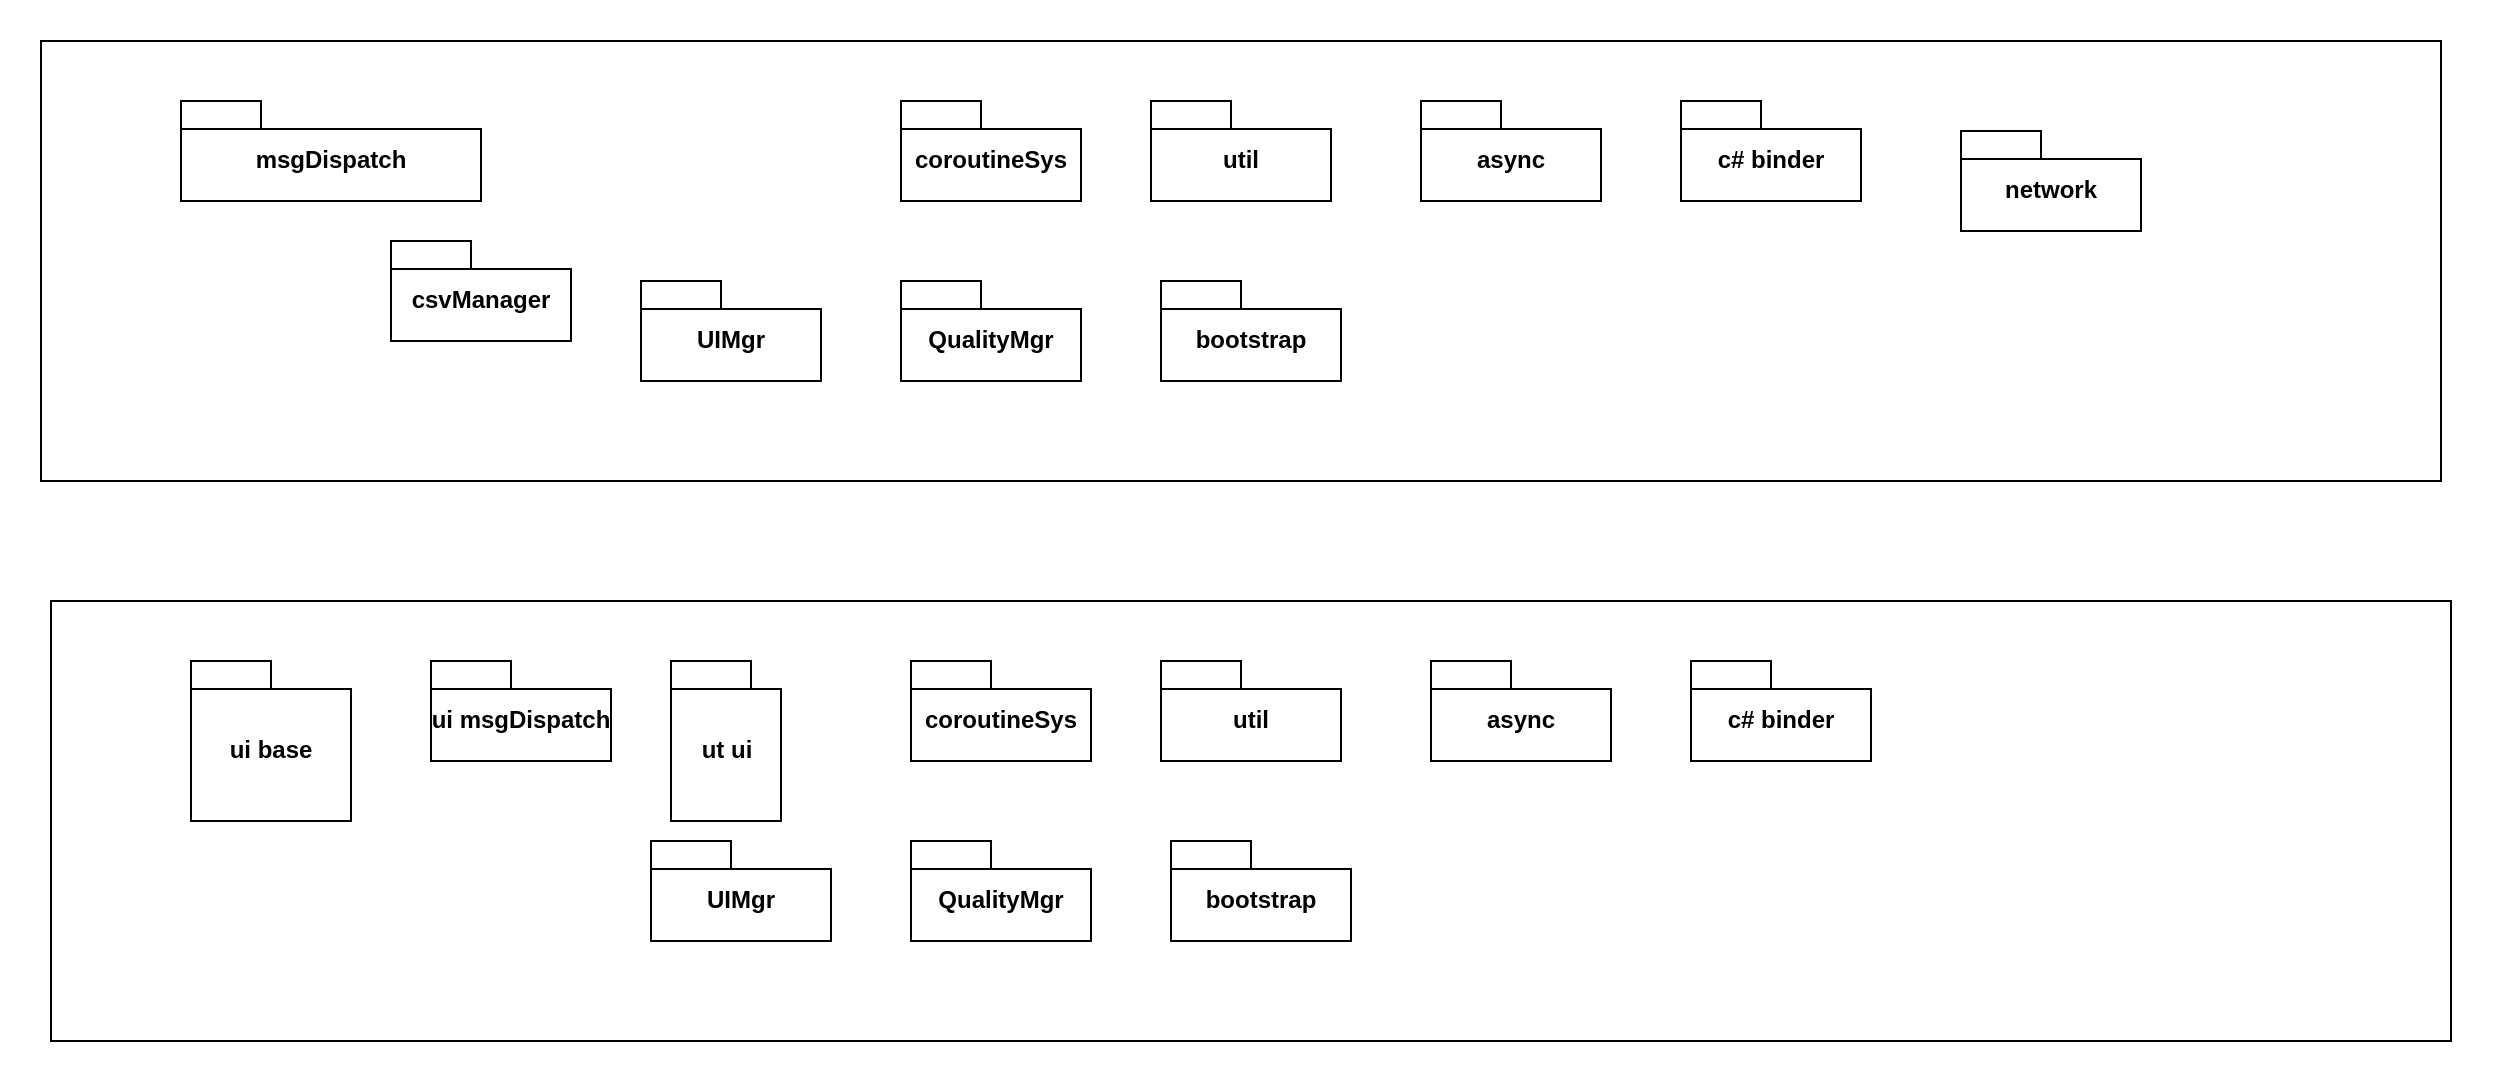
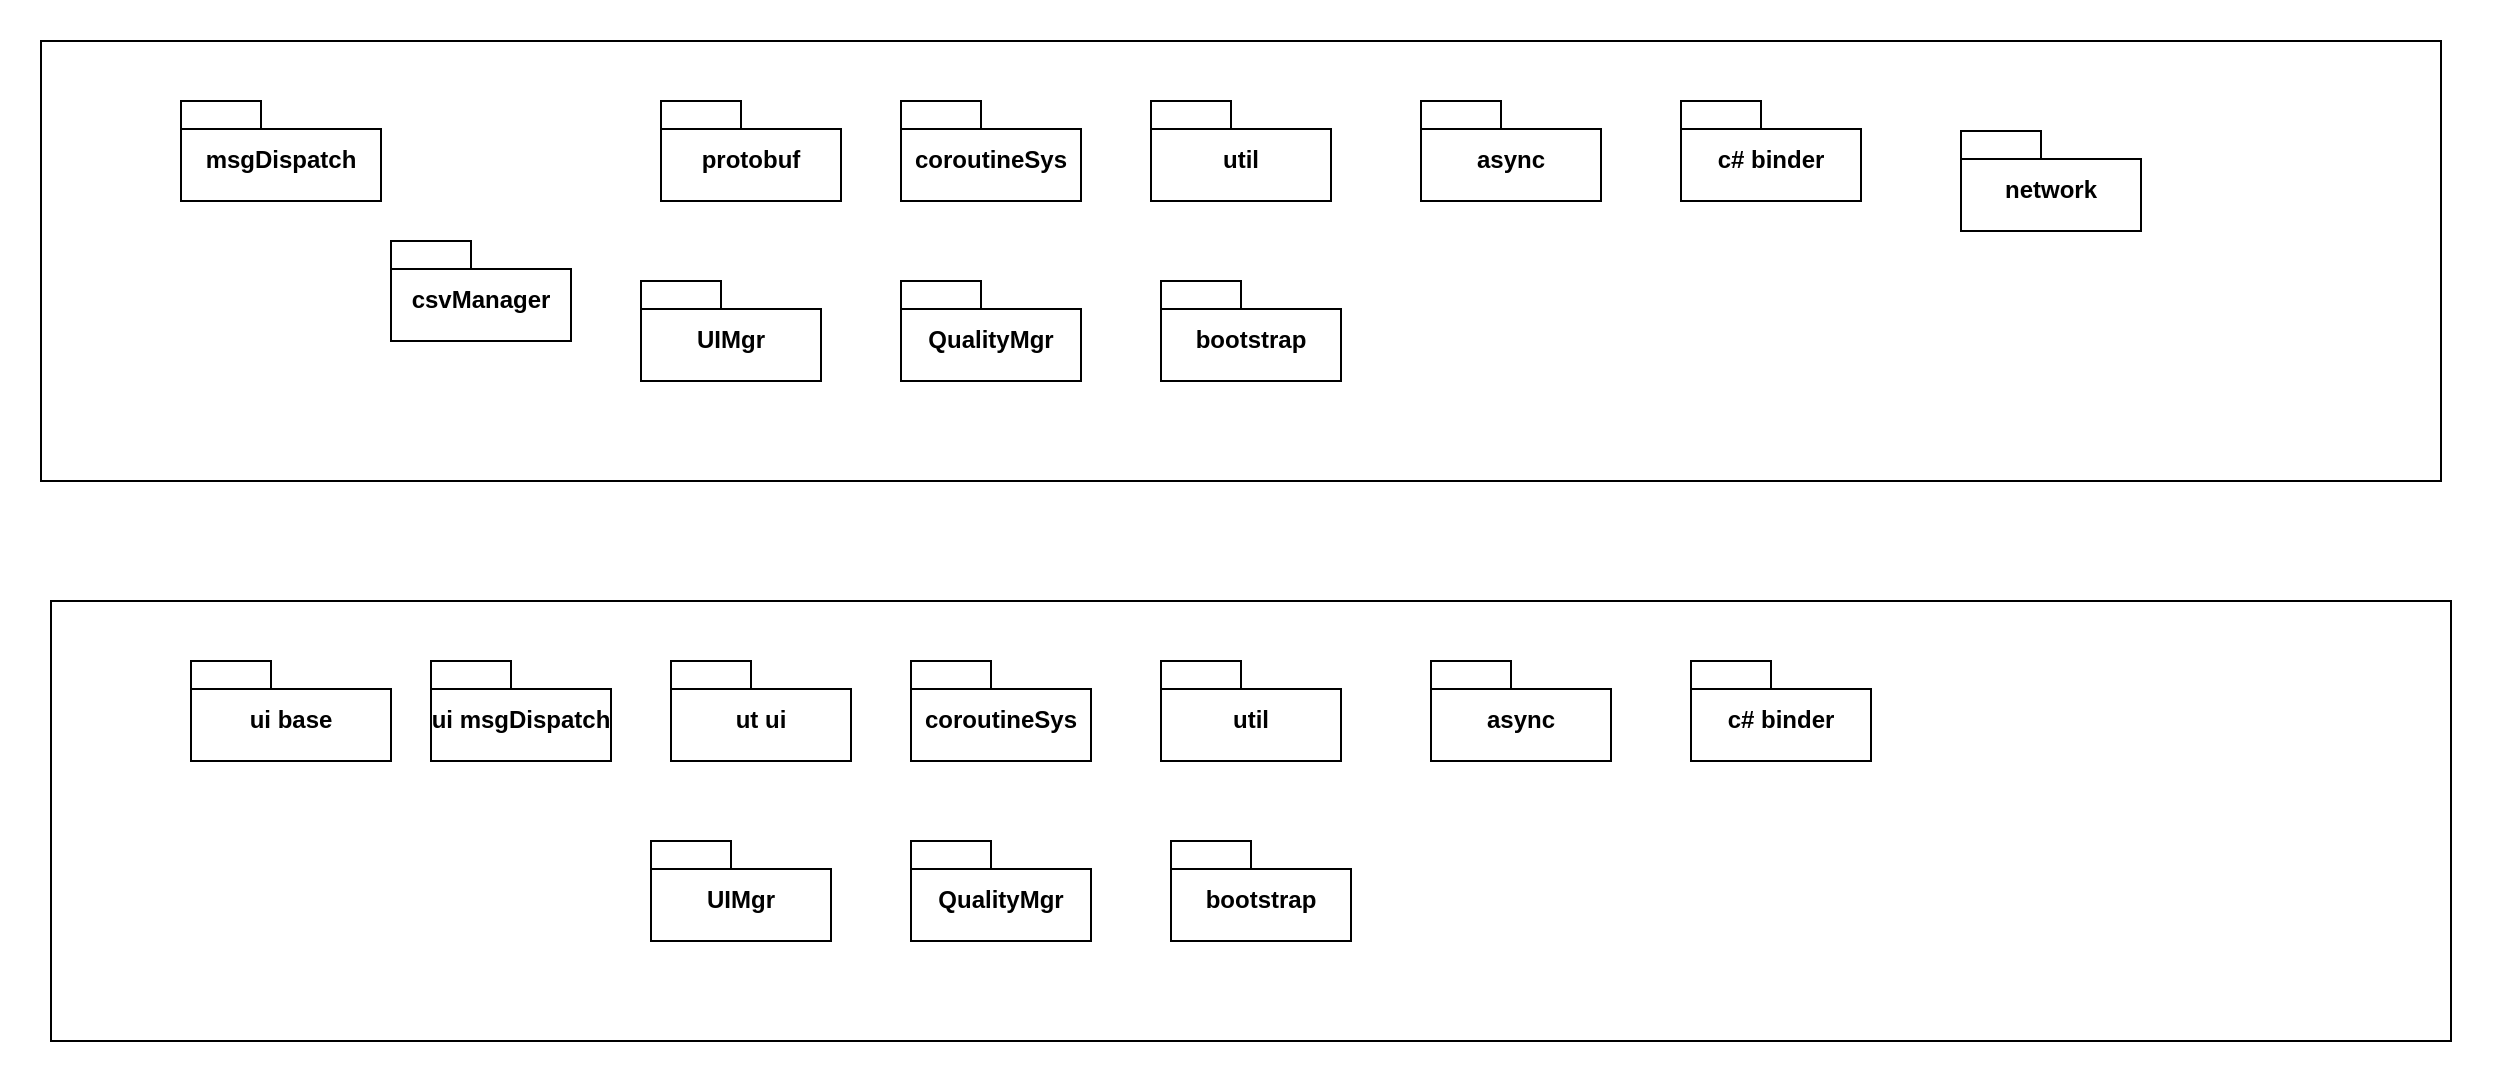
(331, 151) -> (281, 151)
none -> (751, 151)
(271, 741) -> (291, 711)
(726, 741) -> (761, 711)
